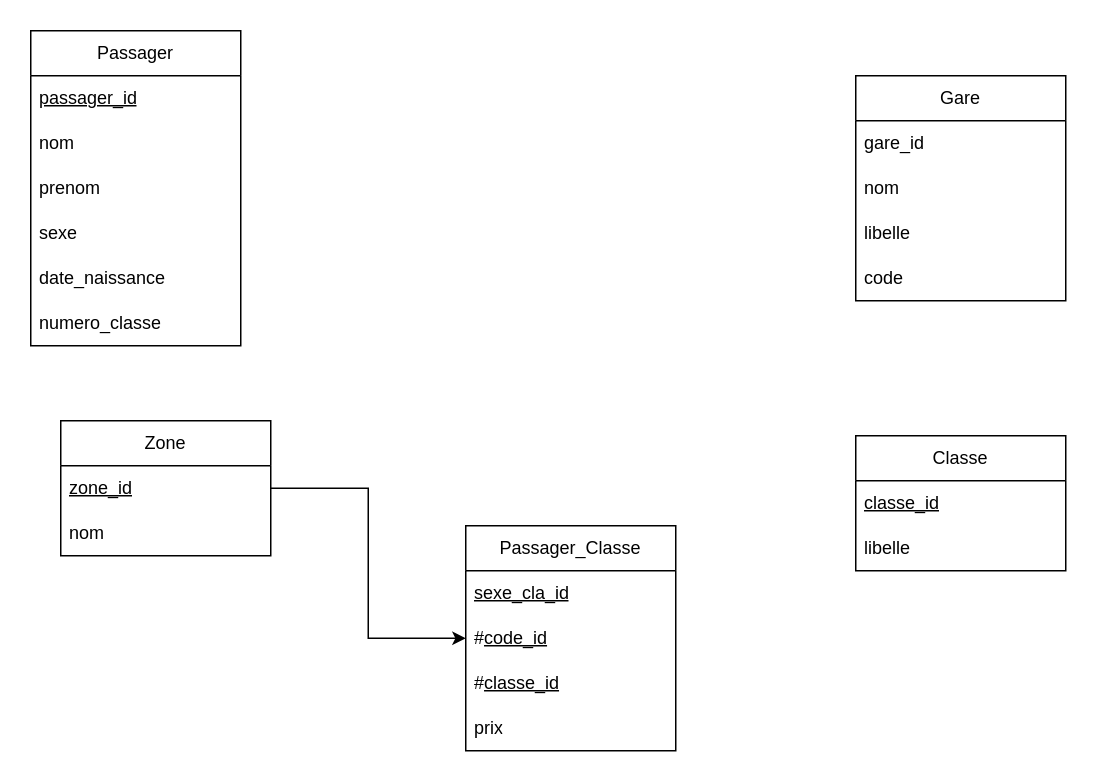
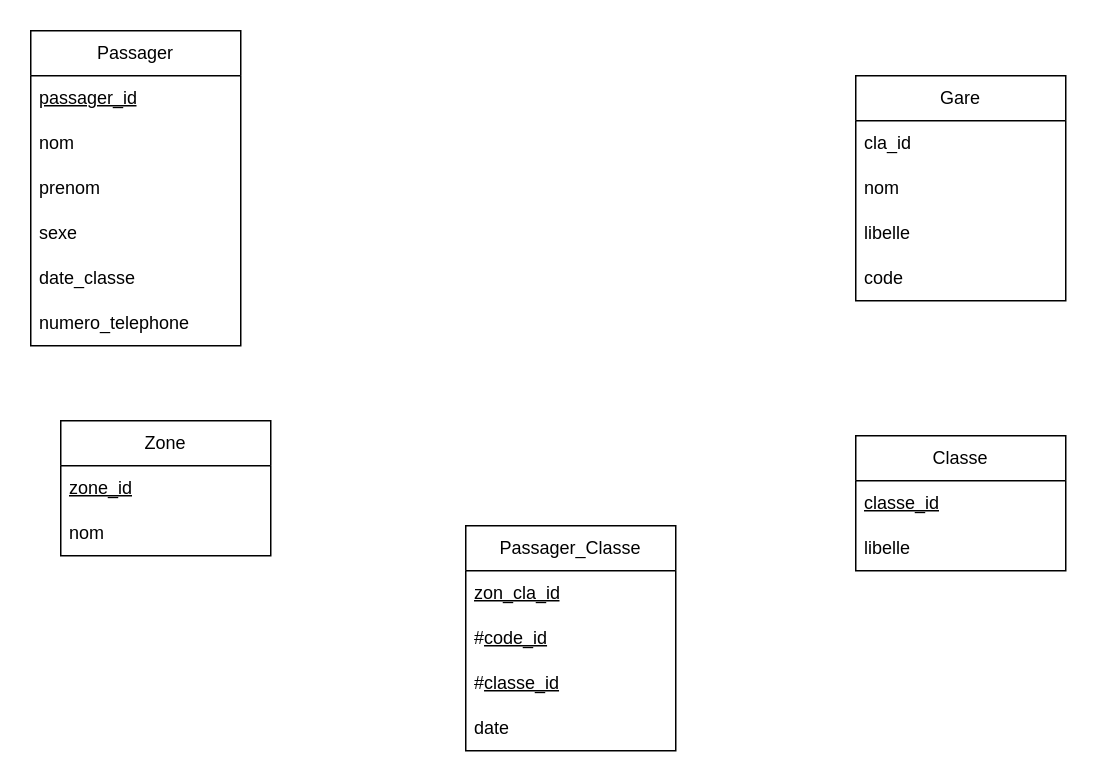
(898, 143) -> (890, 143)
(108, 278) -> (93, 278)
(103, 323) -> (118, 323)
(368, 558) -> none
(526, 593) -> (520, 593)
(493, 728) -> (495, 728)
